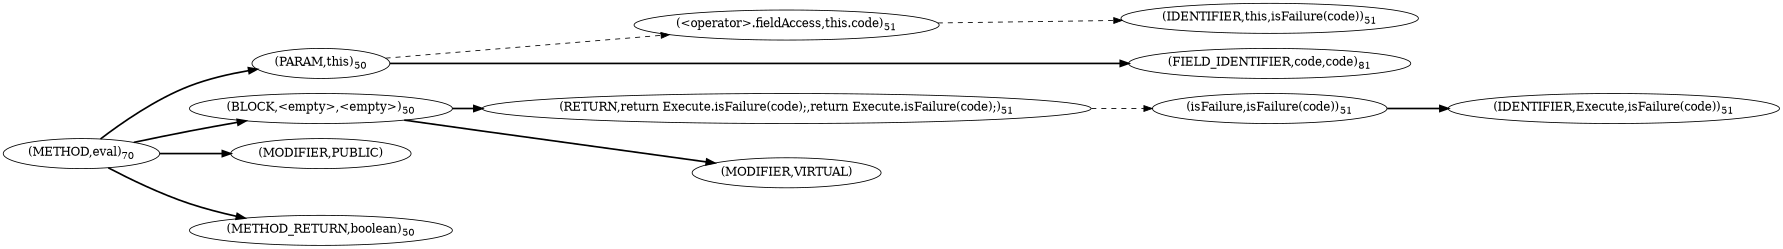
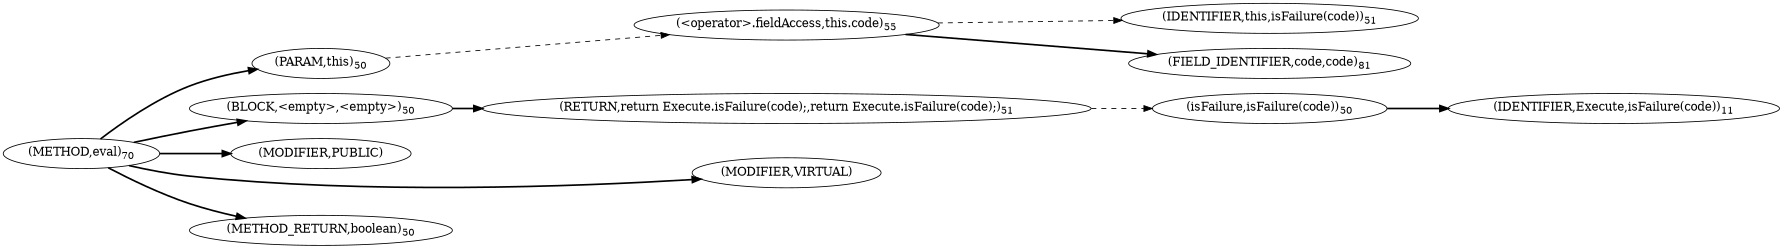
(891, 24) -> (891, 24)
(755, 63) -> (1027, 44)
(1346, 107) -> (1346, 107)
(1728, 107) -> (1728, 107)
(555, 141) -> (410, 187)
